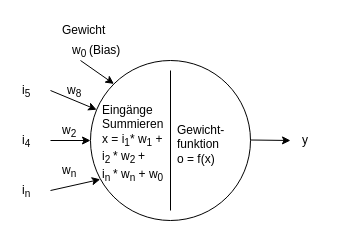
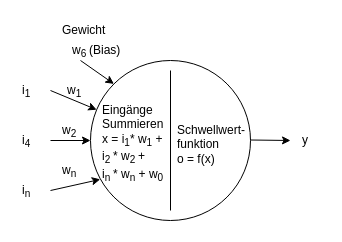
(100, 51) -> (100, 51)
(28, 91) -> (28, 91)
(74, 91) -> (74, 91)
(203, 145) -> (215, 145)
